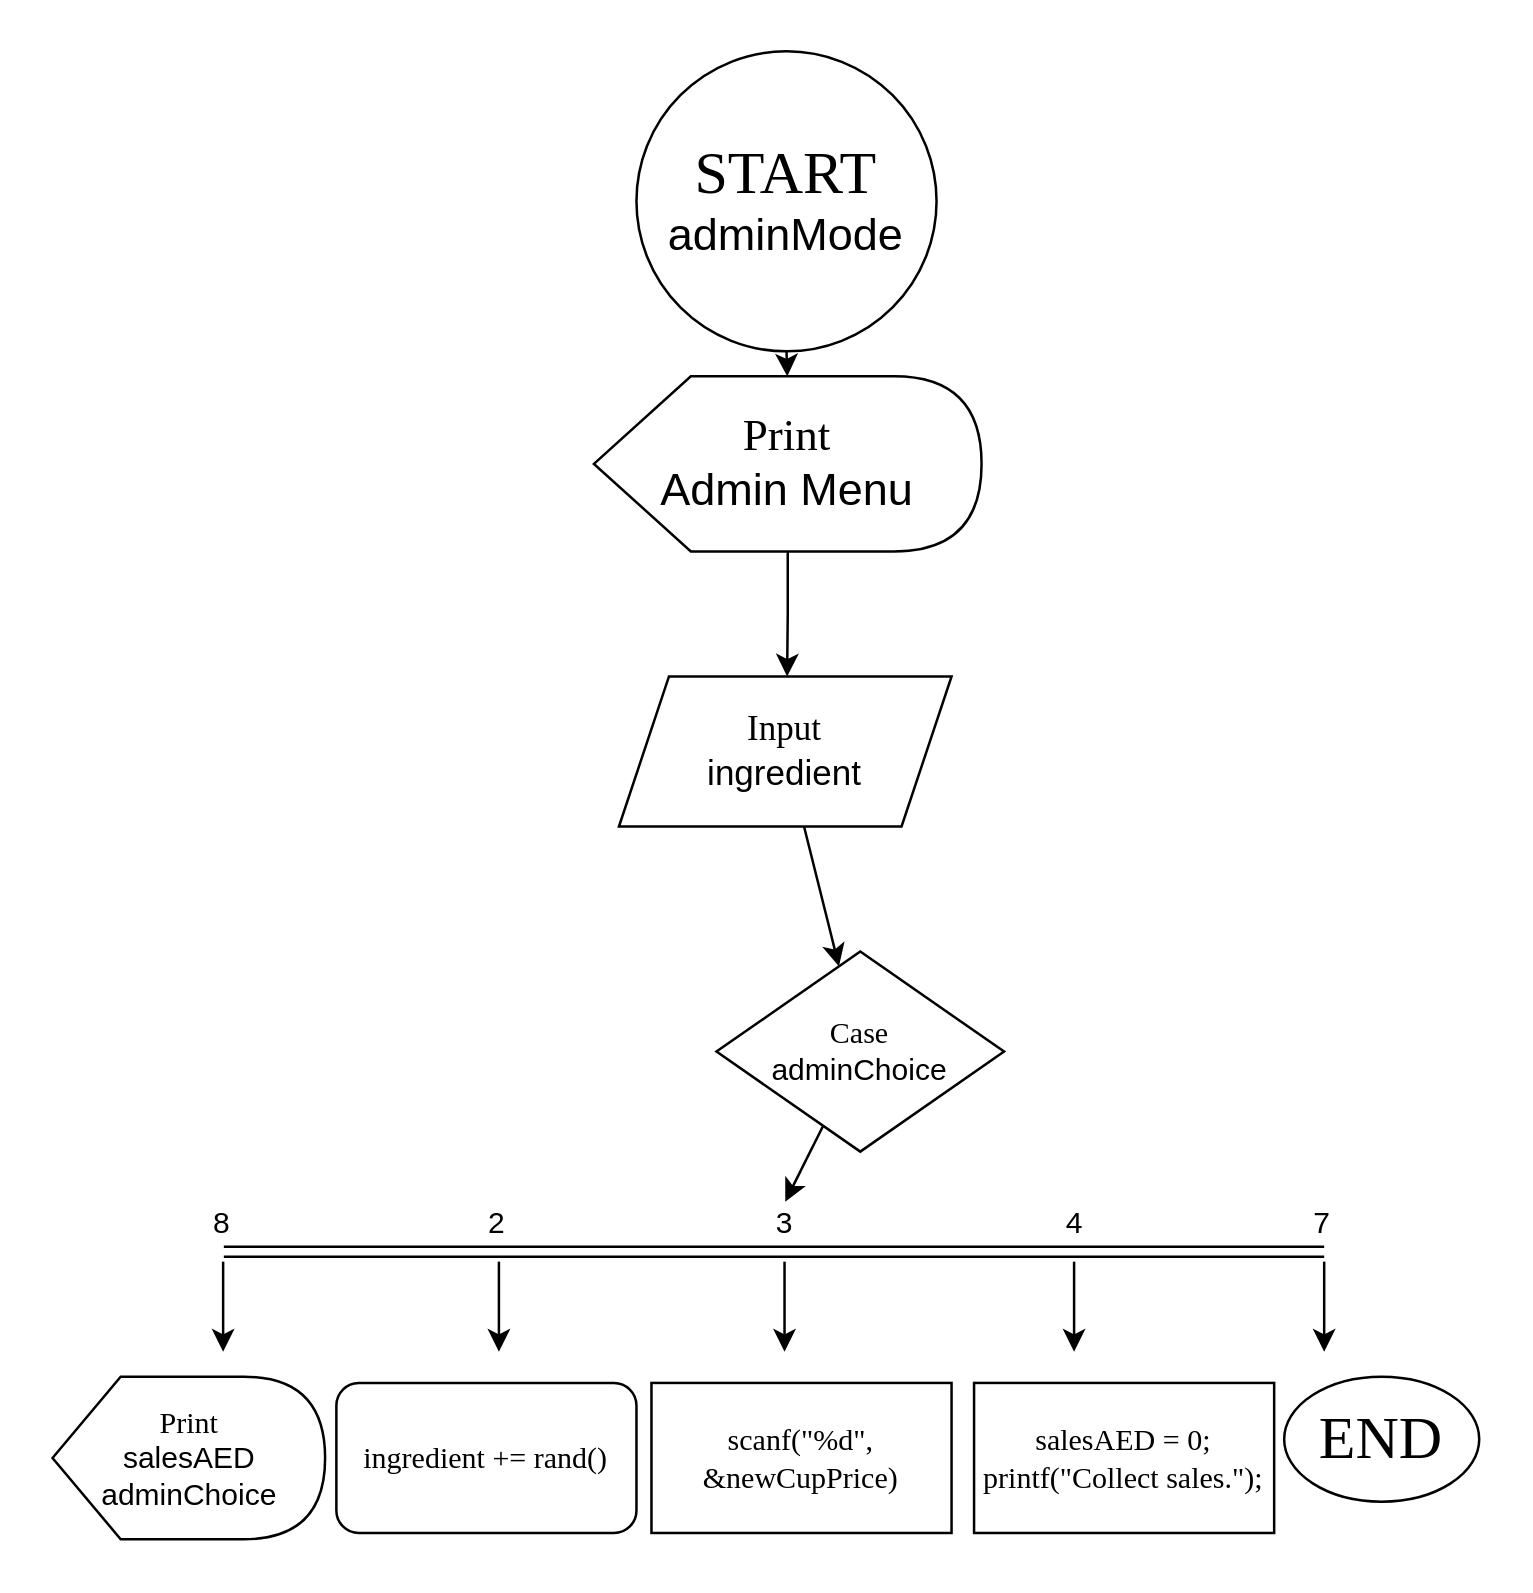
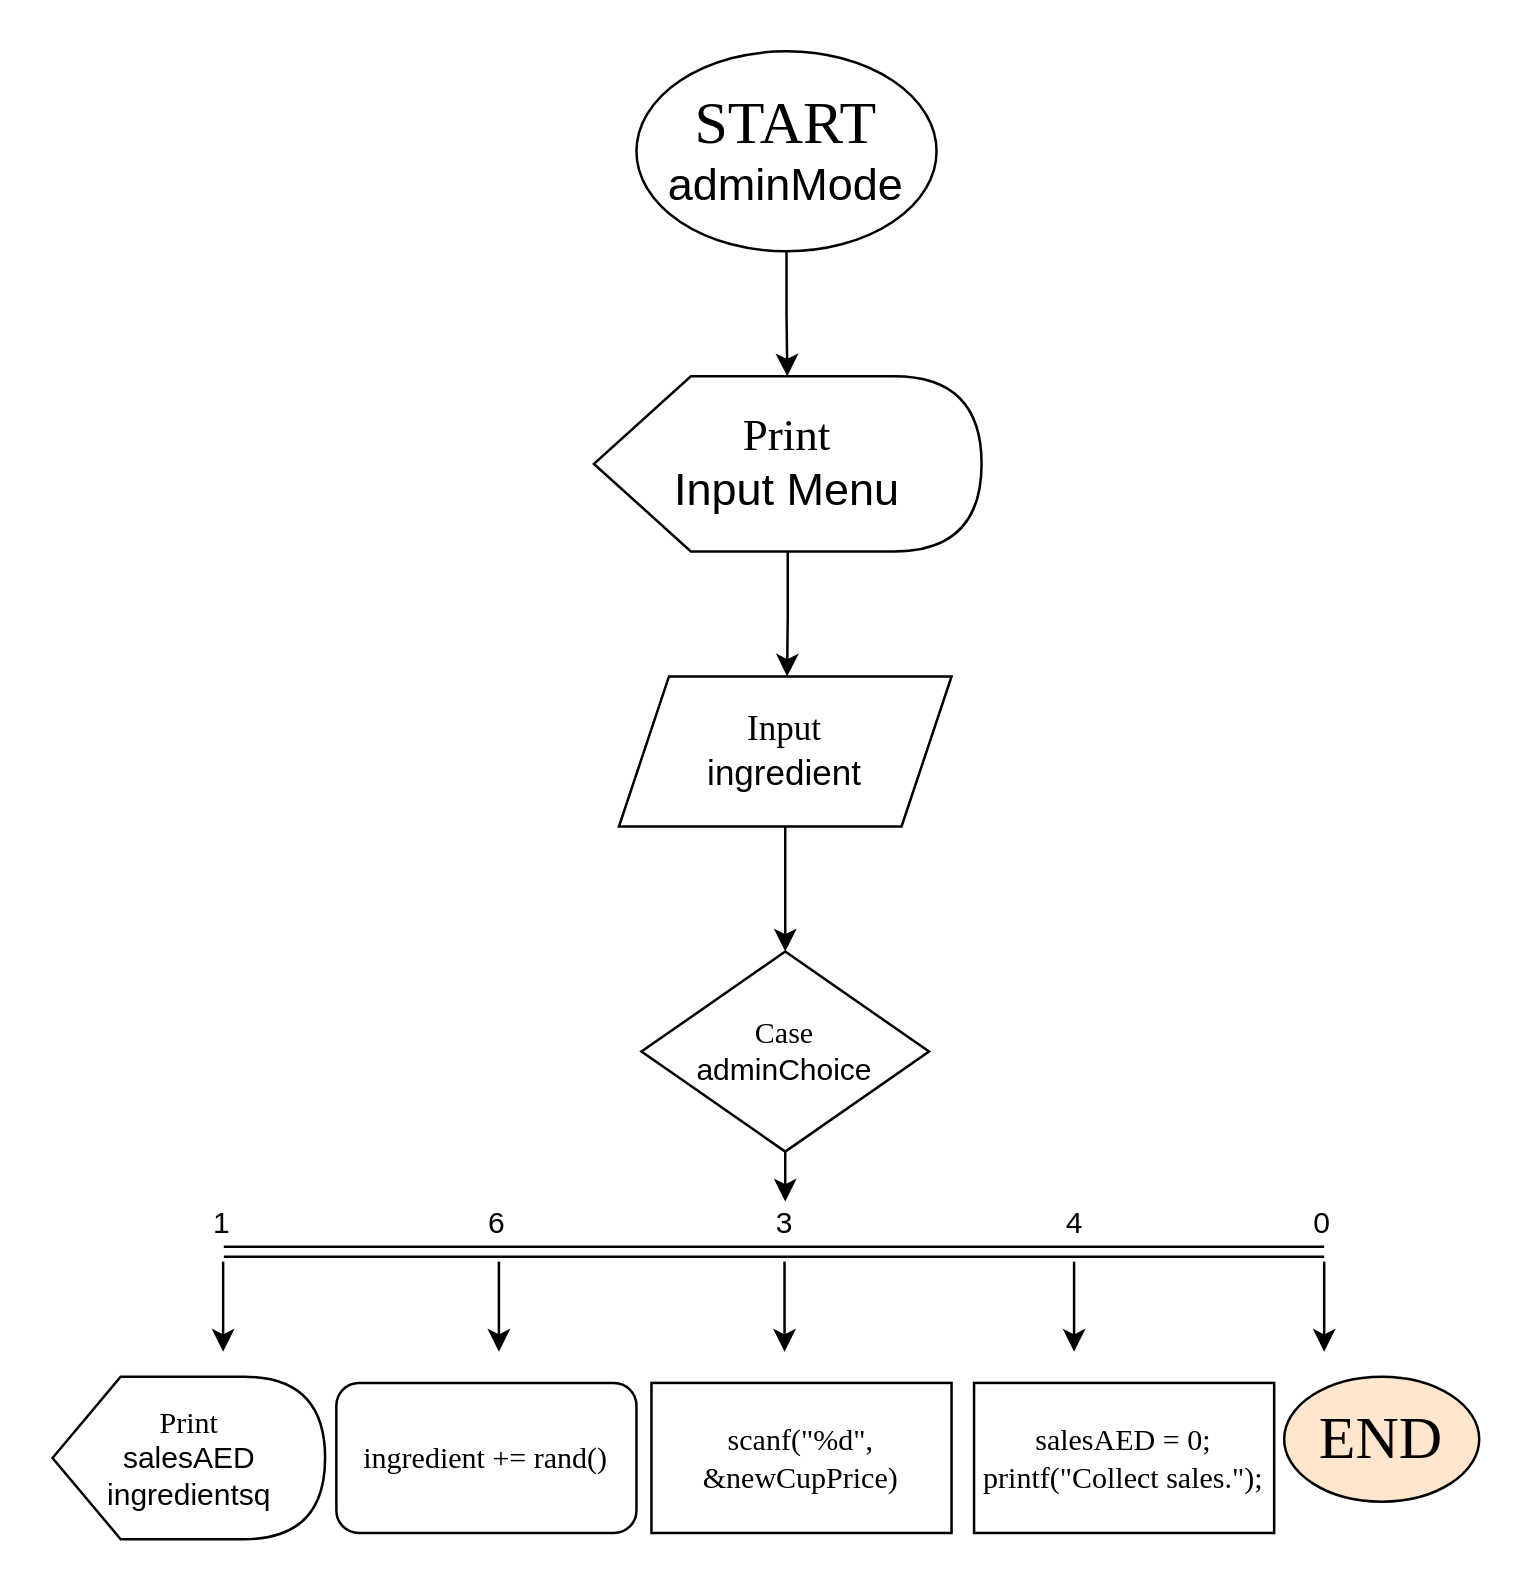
(786, 201) -> (786, 151)
(788, 464) -> (788, 464)
(860, 1051) -> (785, 1051)
(223, 1224) -> (223, 1224)
(498, 1224) -> (498, 1224)
(1323, 1224) -> (1323, 1224)
(1381, 1439) -> (1381, 1439)
(190, 1459) -> (190, 1459)
